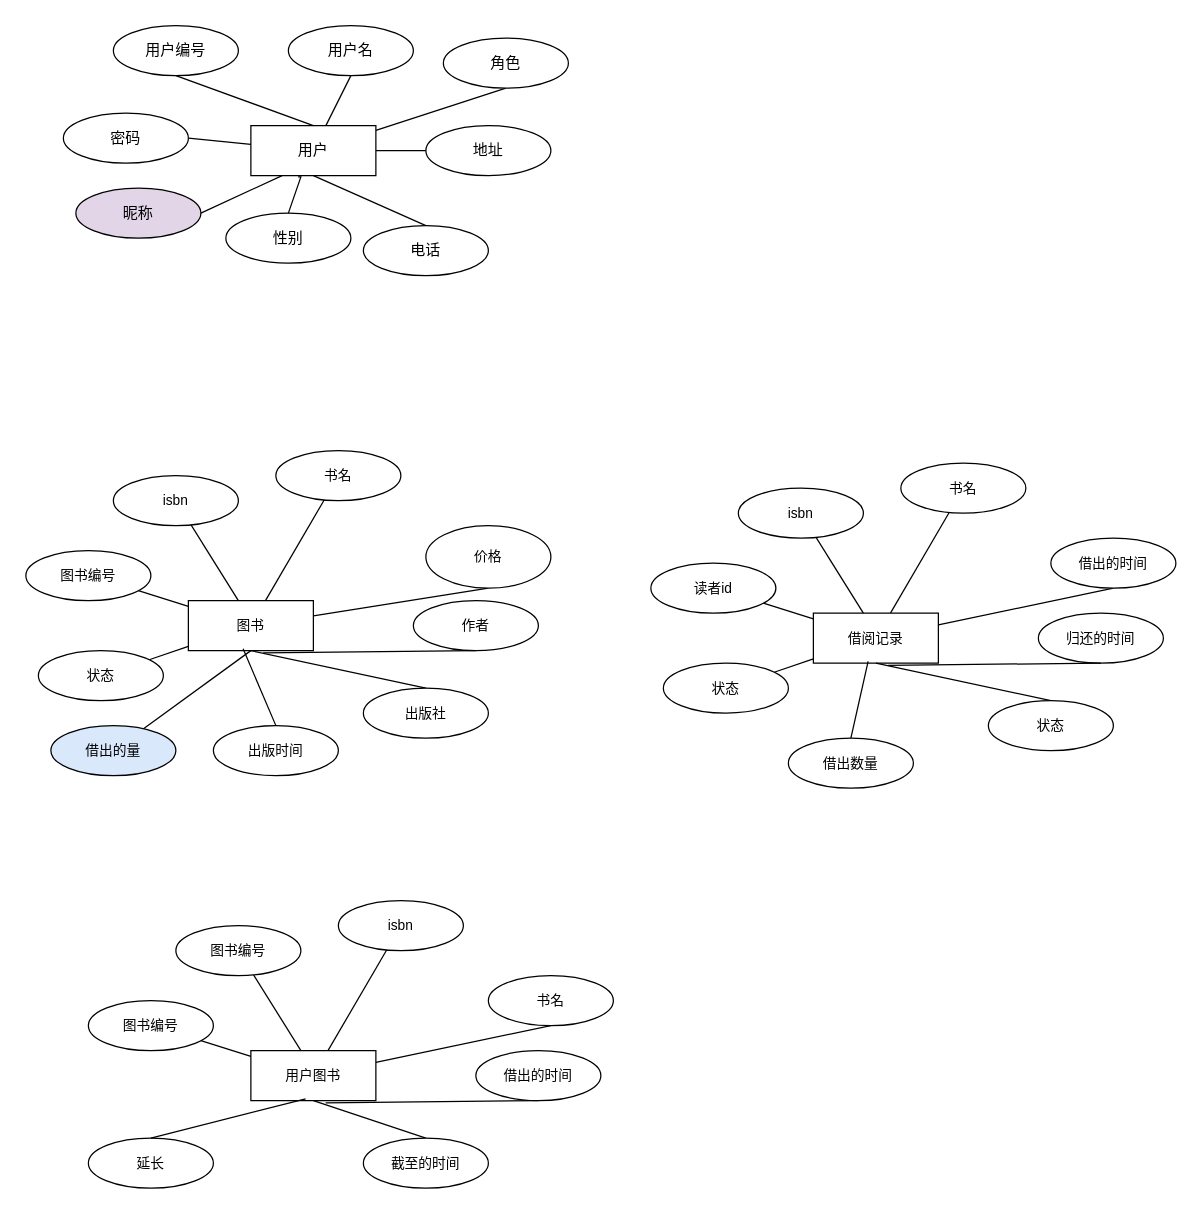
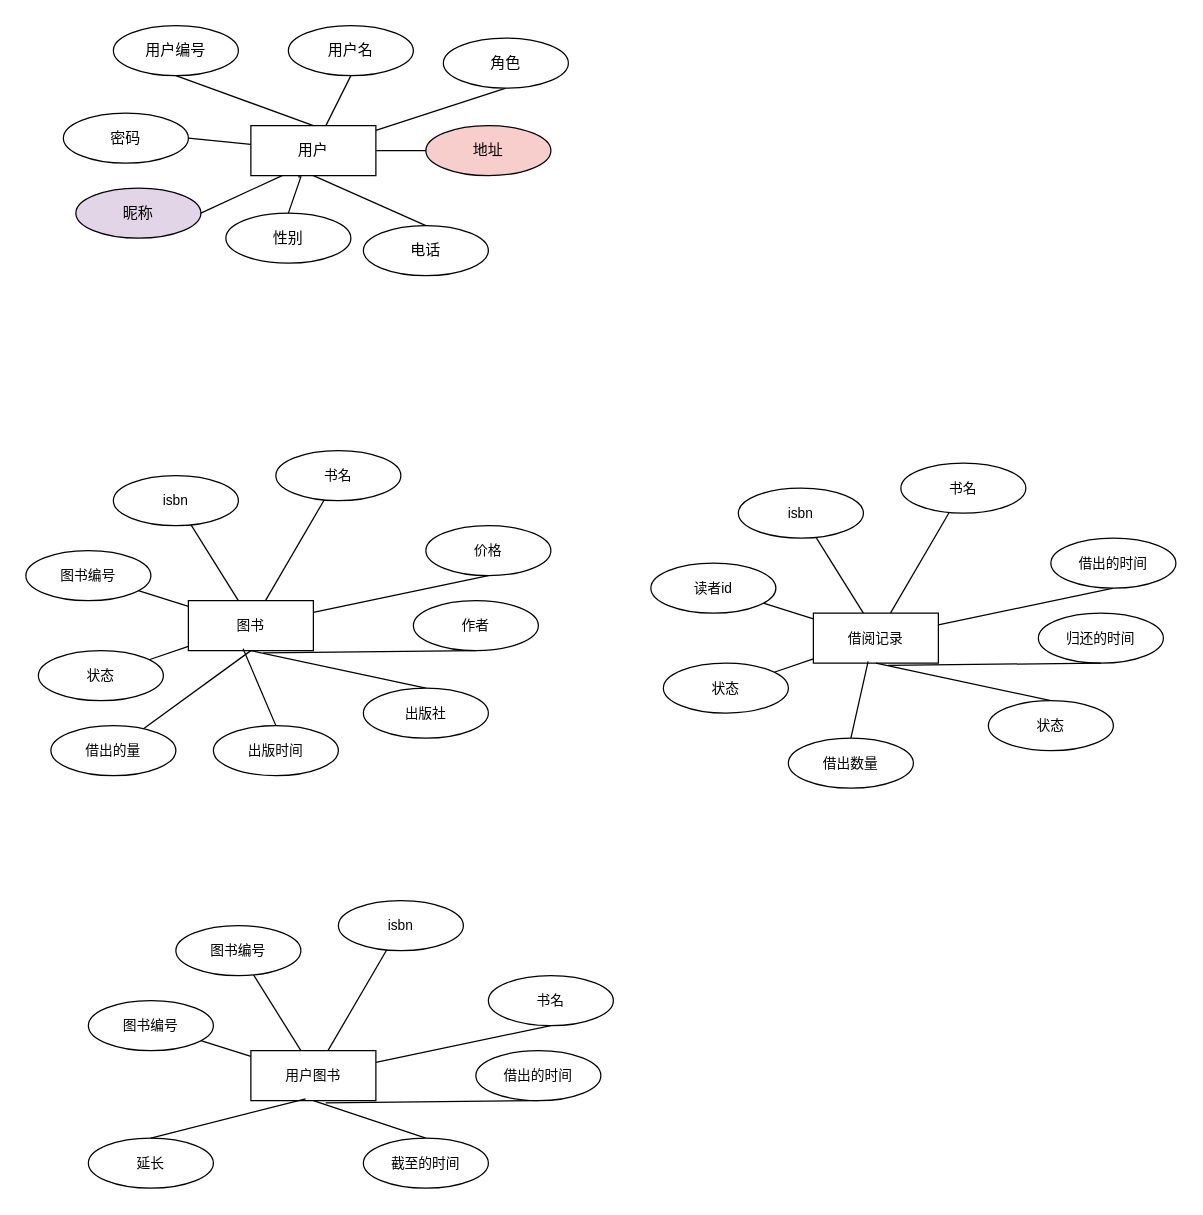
(488, 151) -> (488, 151)
(488, 557) -> (488, 551)
(113, 751) -> (113, 751)
